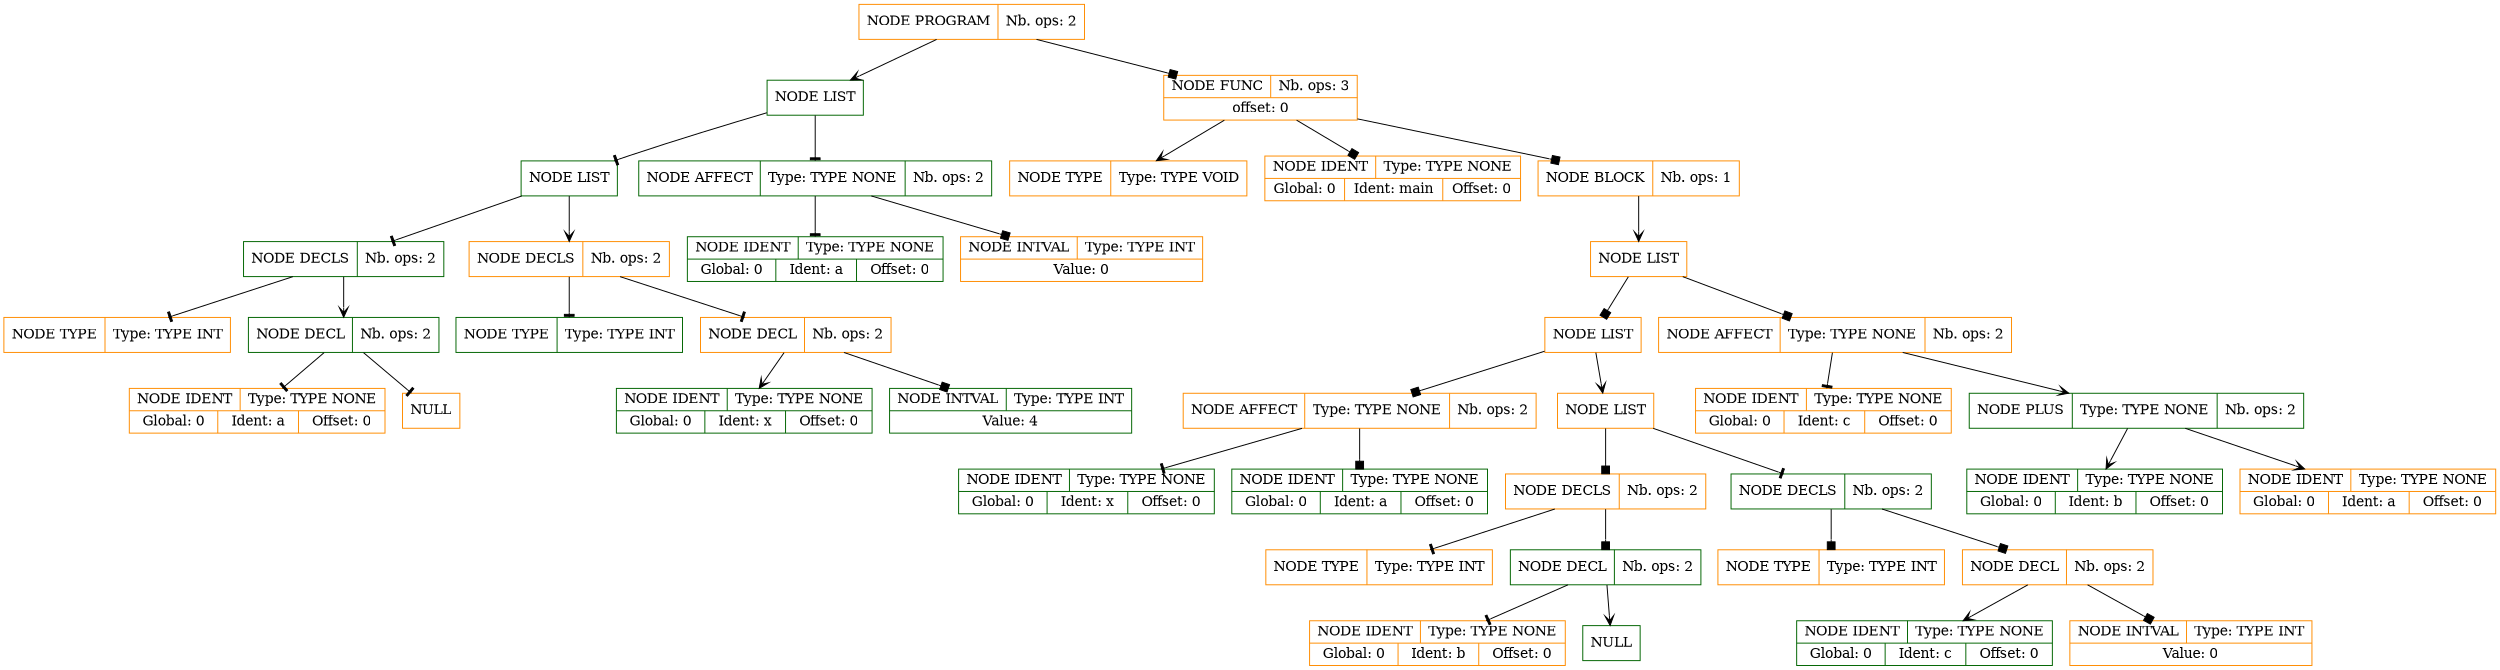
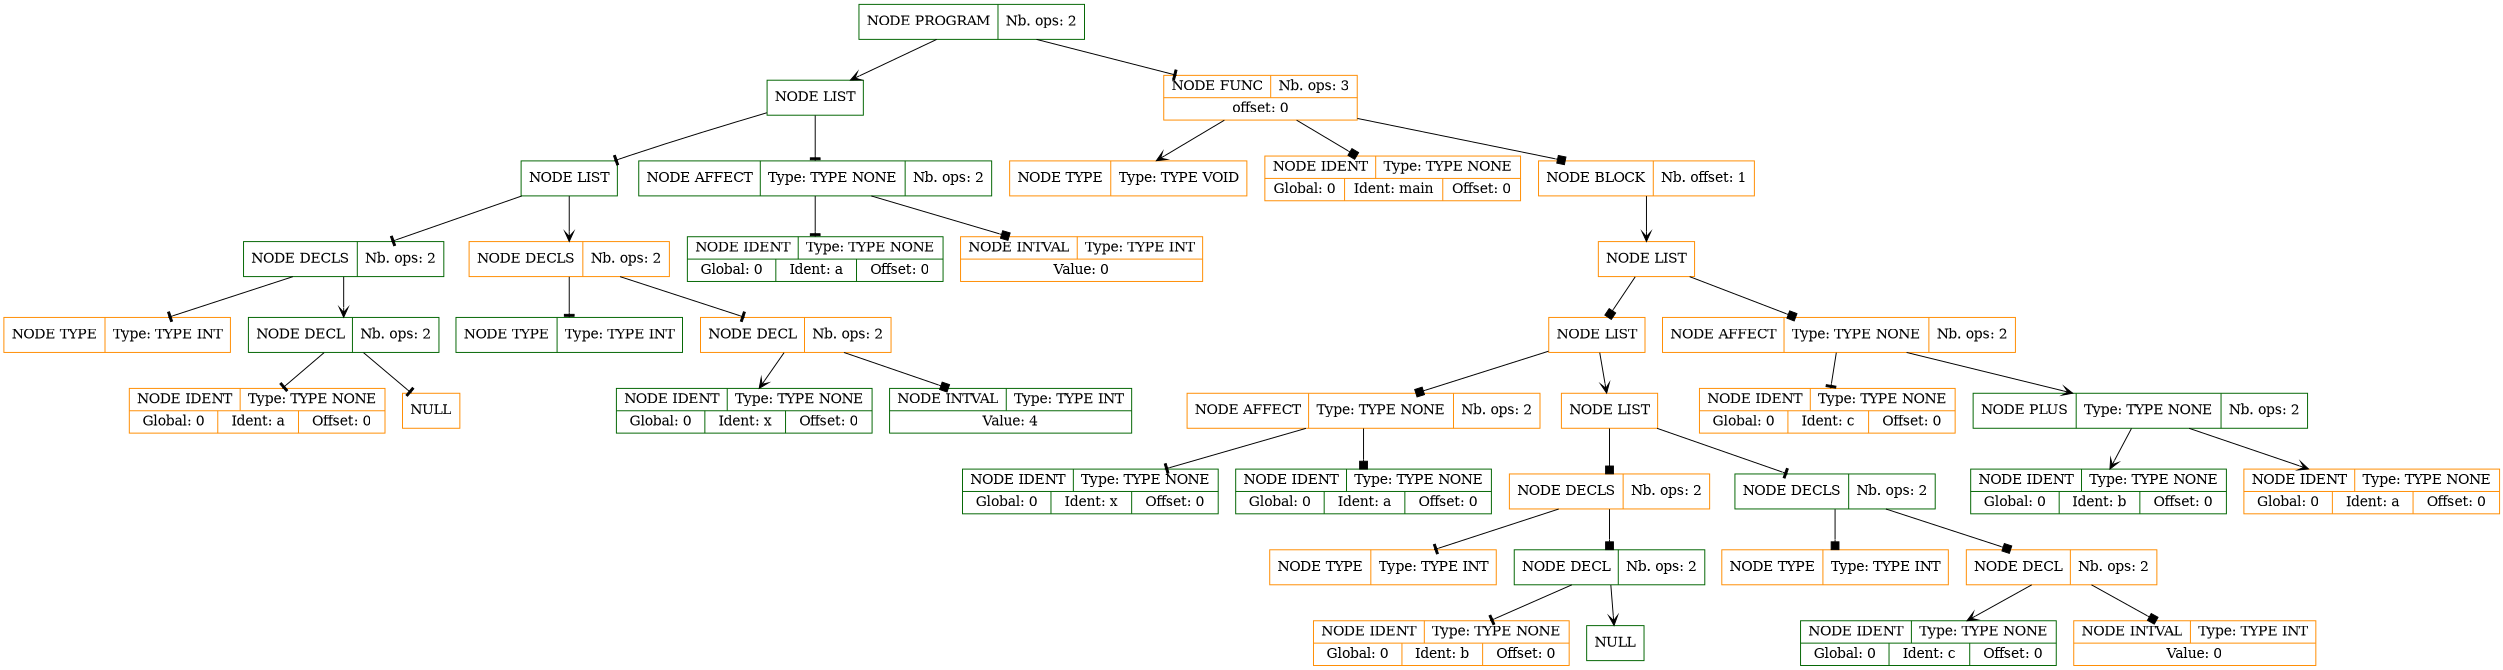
(972, 22) -> (972, 22)
(1102, 56) -> (1104, 57)
(1696, 178) -> (1704, 178)
